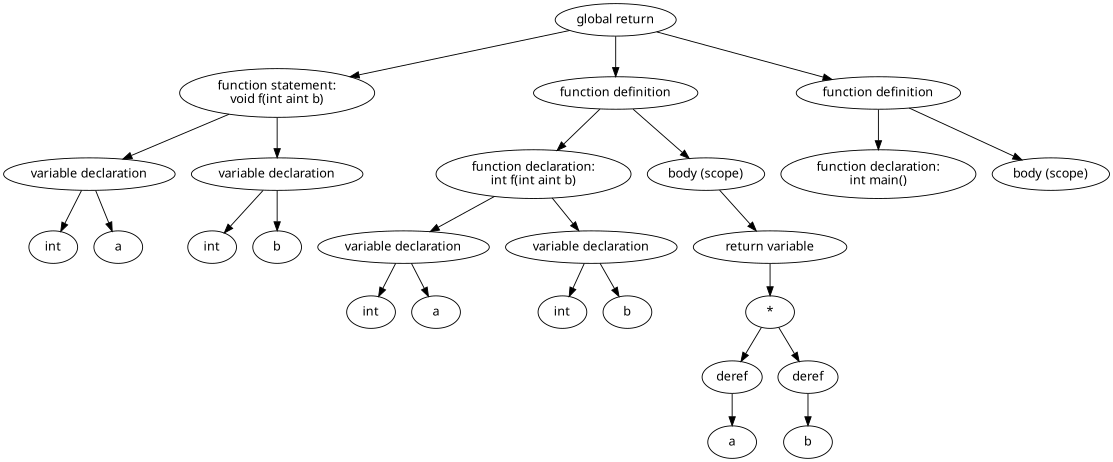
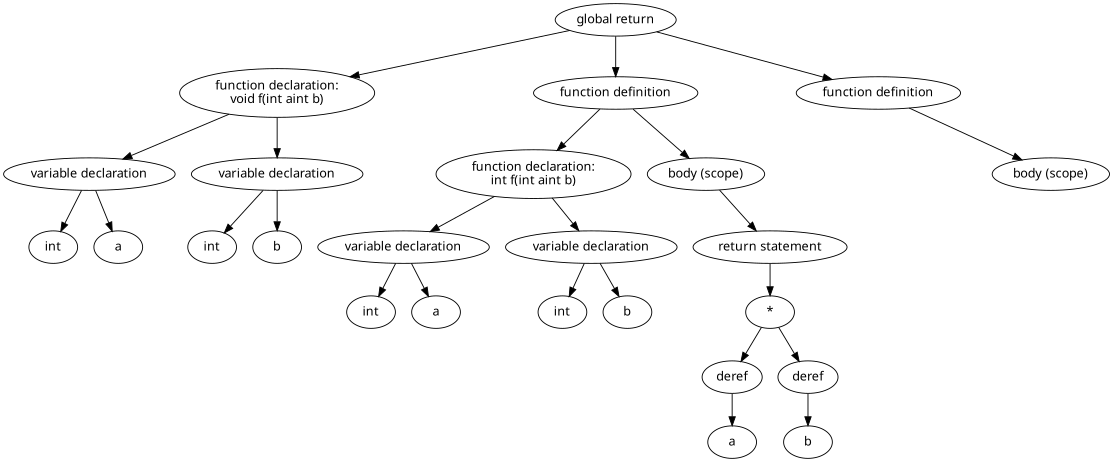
(277, 93) -> (277, 93)
(878, 174) -> none
(770, 247) -> (770, 247)
